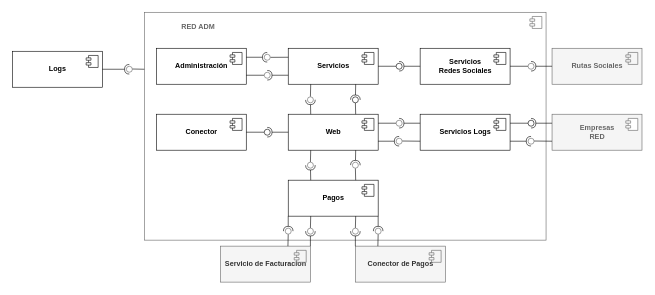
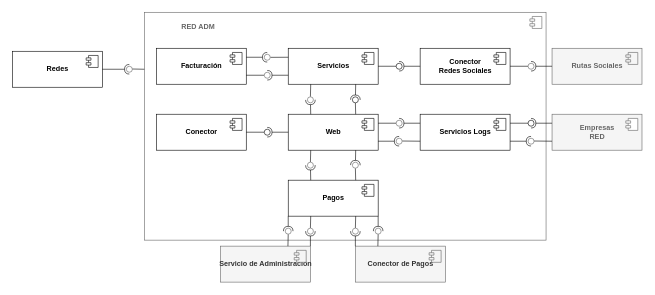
(202, 66) -> (202, 66)
(466, 66) -> (466, 66)
(58, 69) -> (58, 69)
(266, 264) -> (266, 264)
